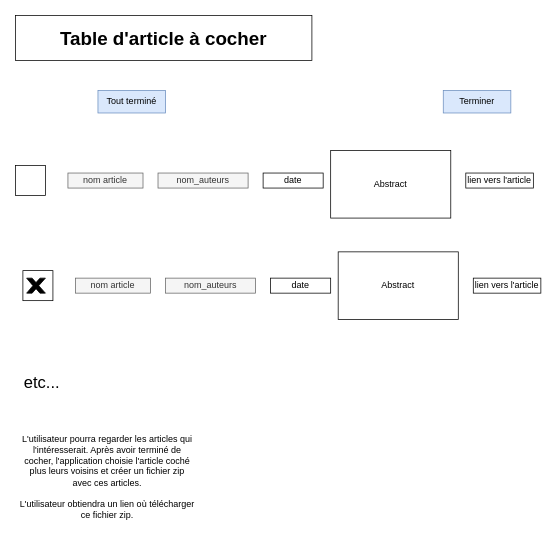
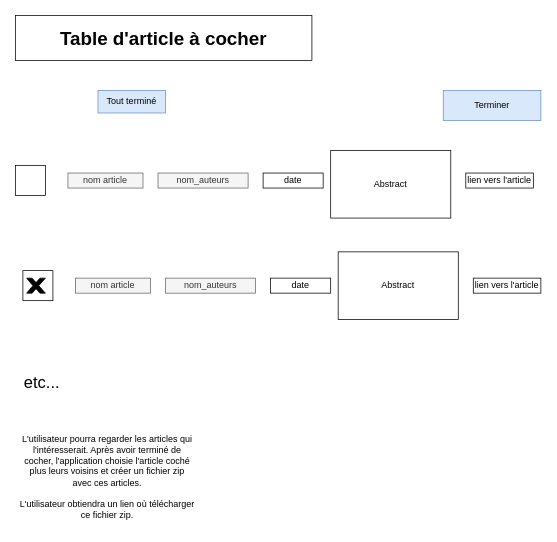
(477, 102) -> (492, 105)
